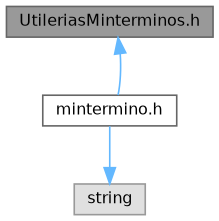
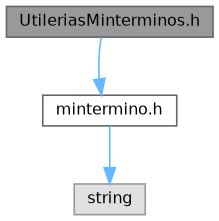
(120, 75) -> (99, 58)
